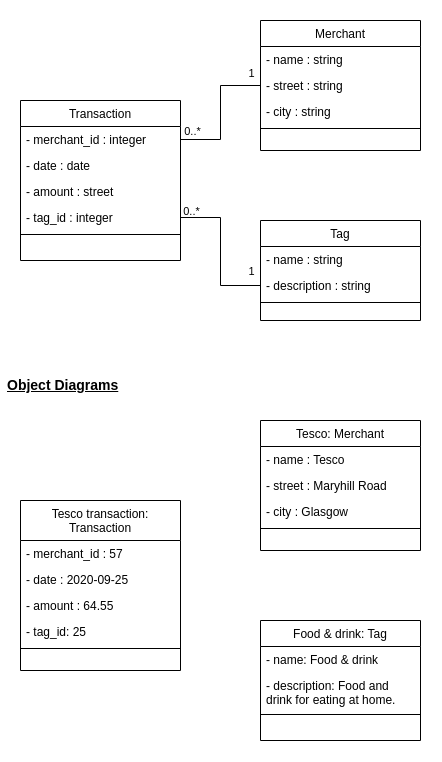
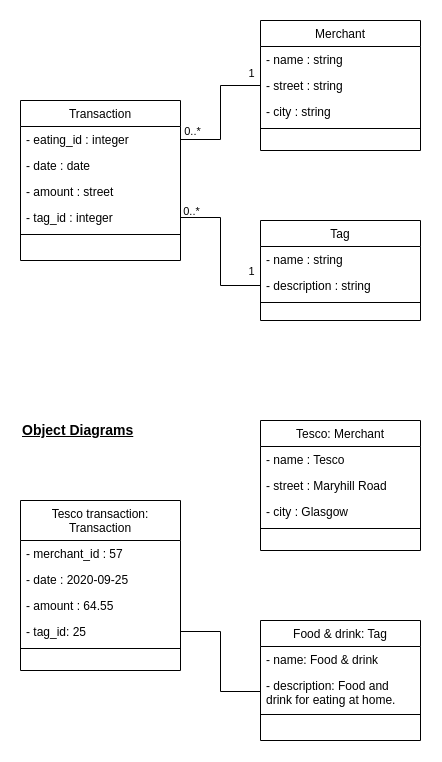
(94, 140) -> (86, 140)
(71, 386) -> (86, 431)
none -> (221, 662)
